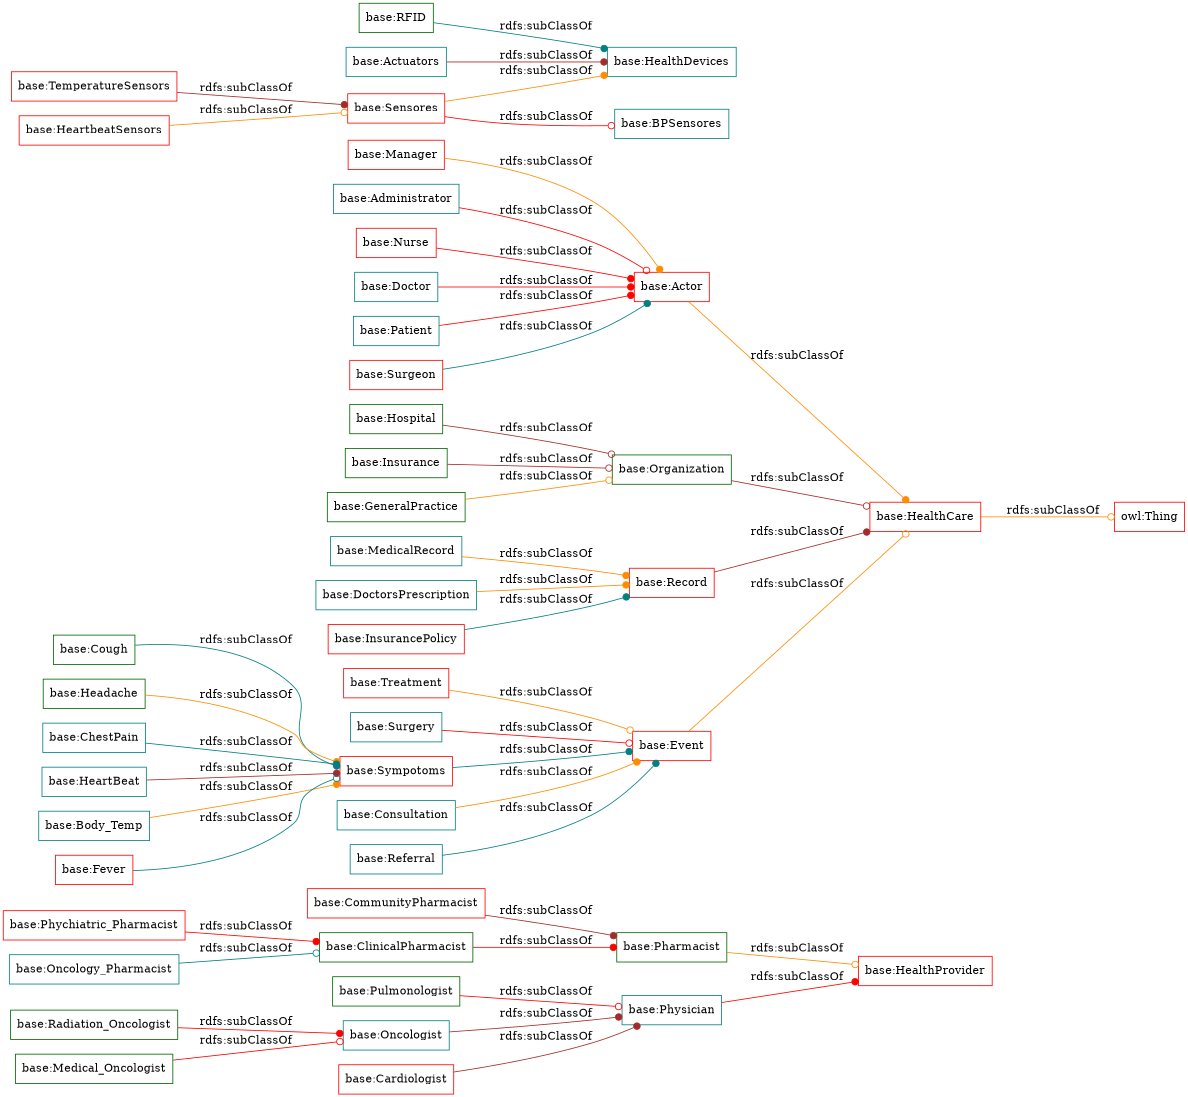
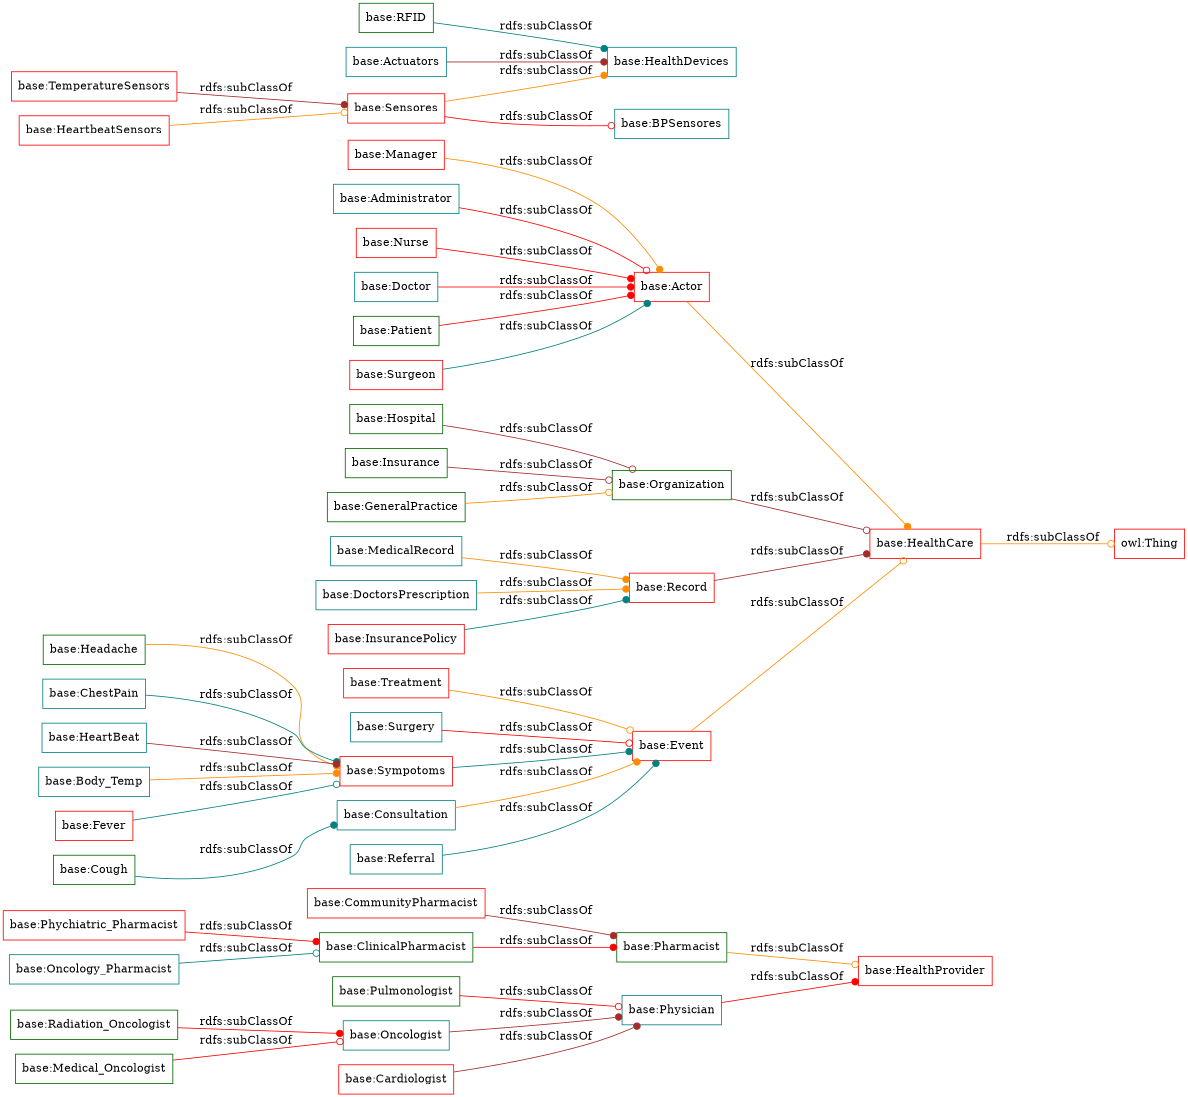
(396, 331) -> (396, 331)
(265, 666) -> (240, 874)
